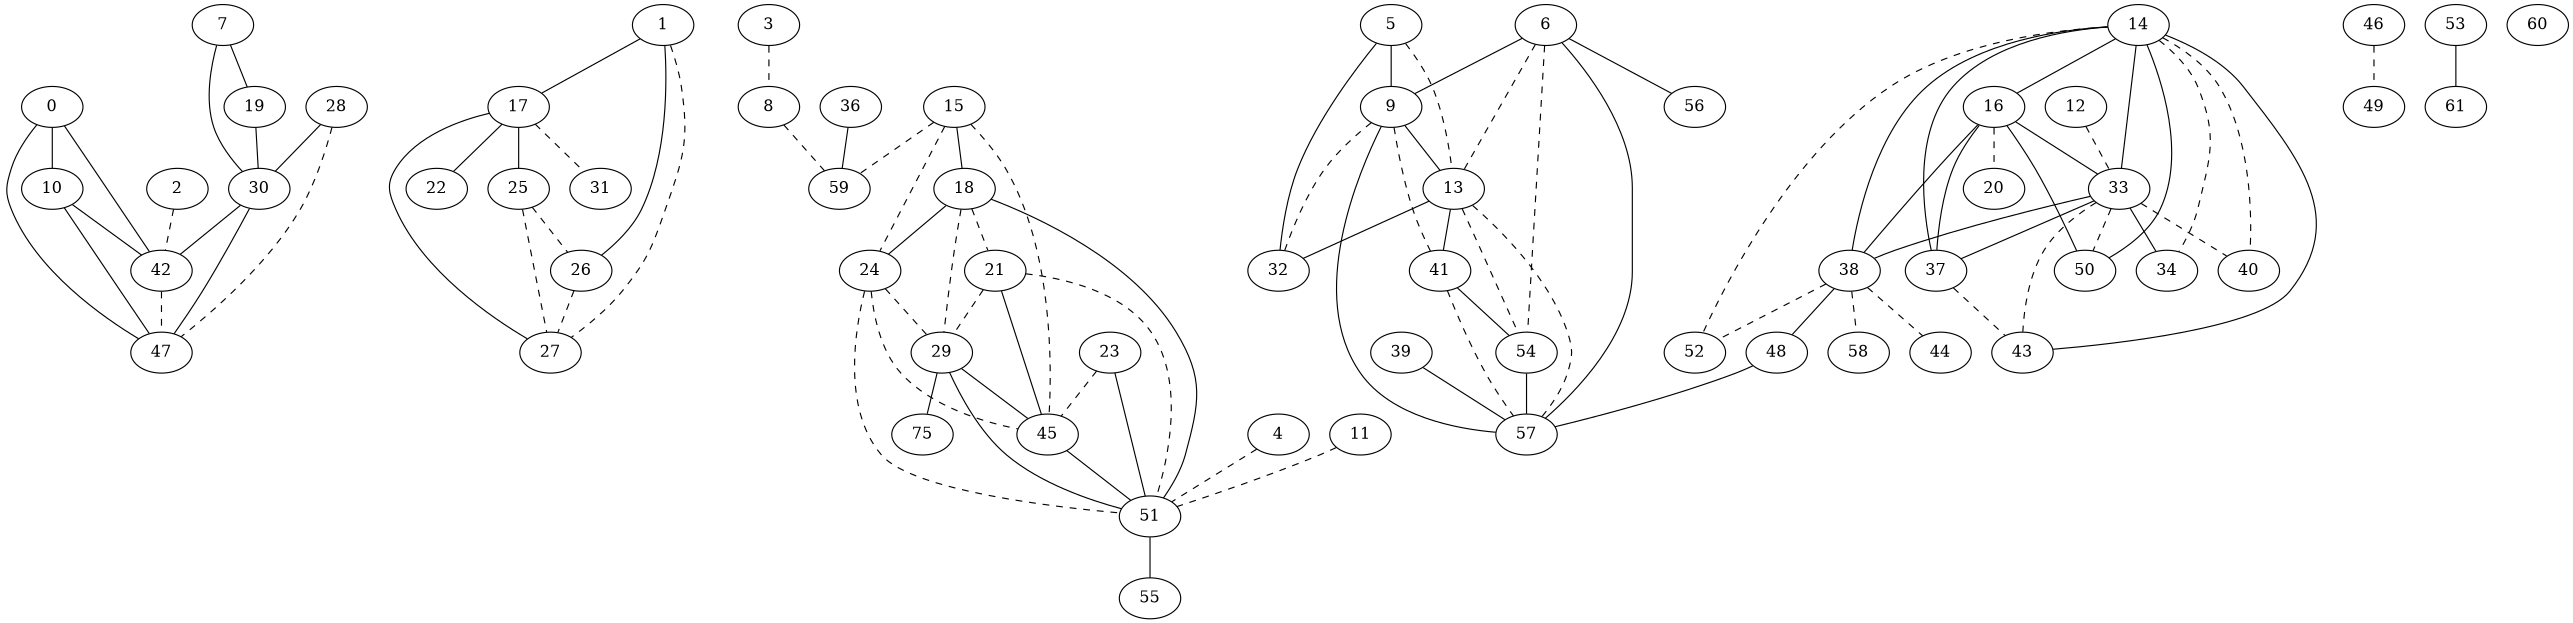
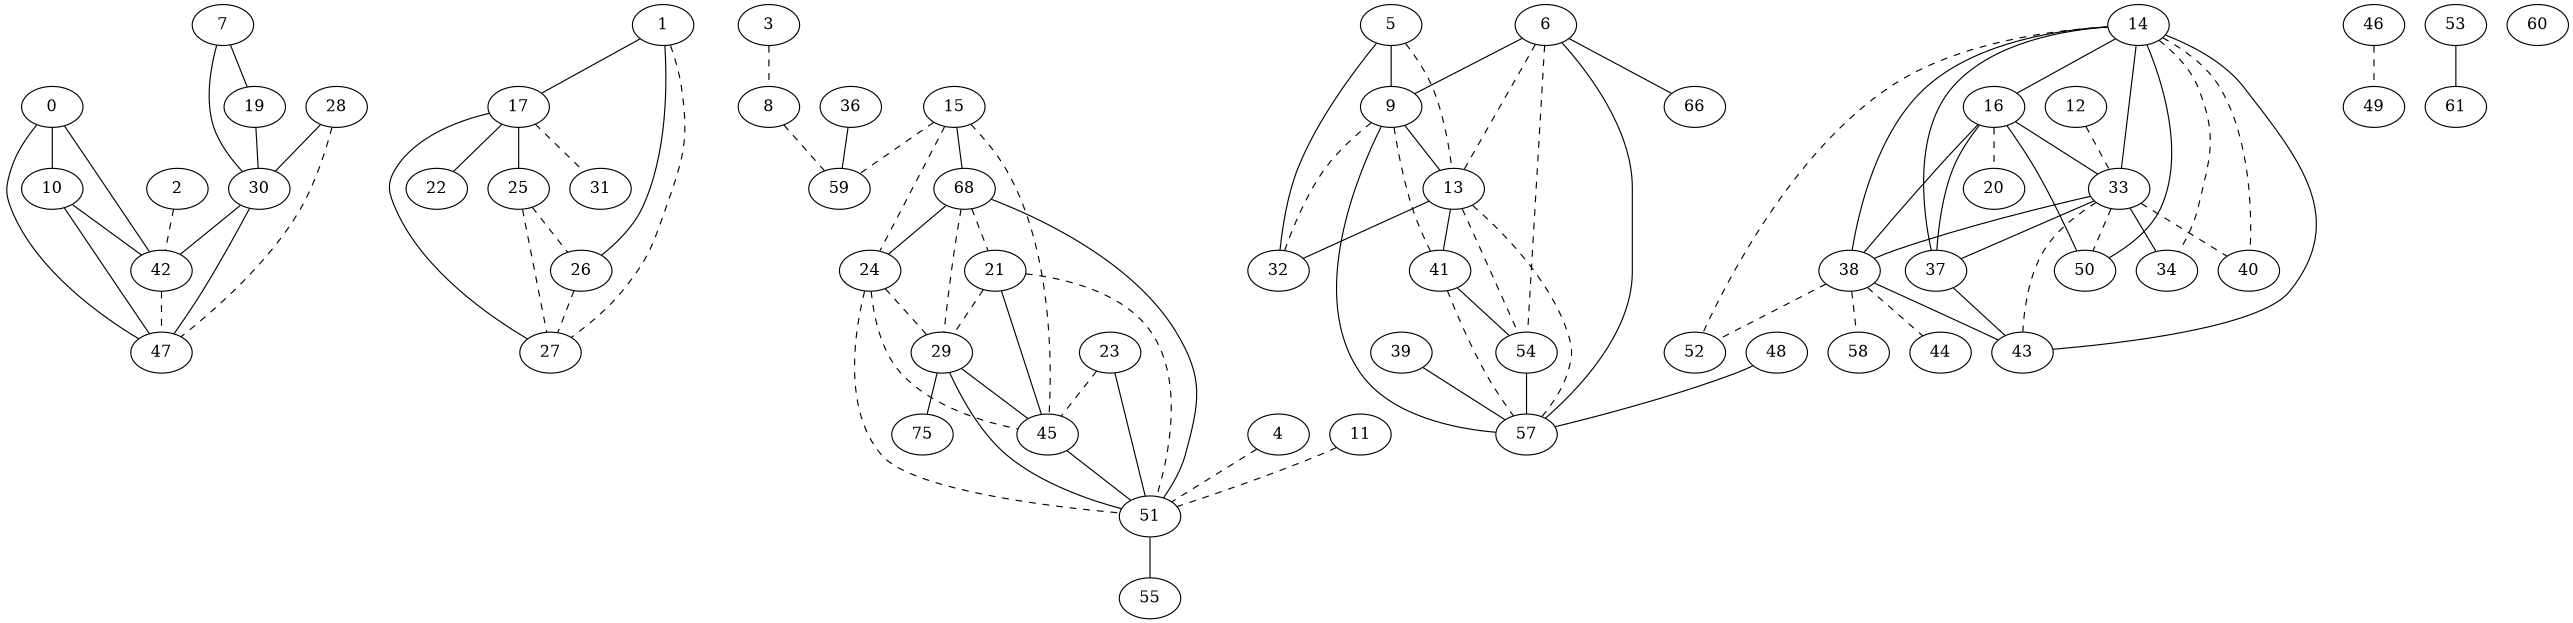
(1695, 107) -> (1695, 107)
(965, 189) -> (965, 189)
(1813, 312) -> (1936, 311)
(1979, 312) -> (1979, 312)
